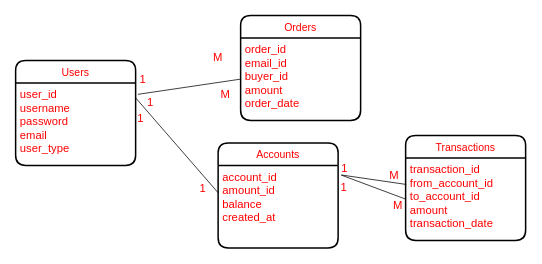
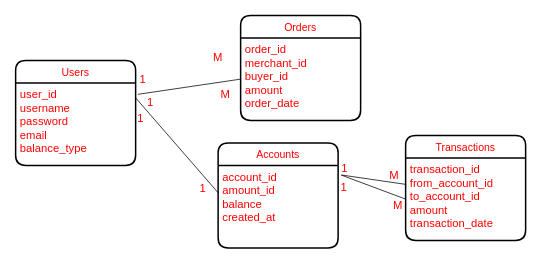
(268, 50) -> (268, 50)
(40, 95) -> (40, 95)
